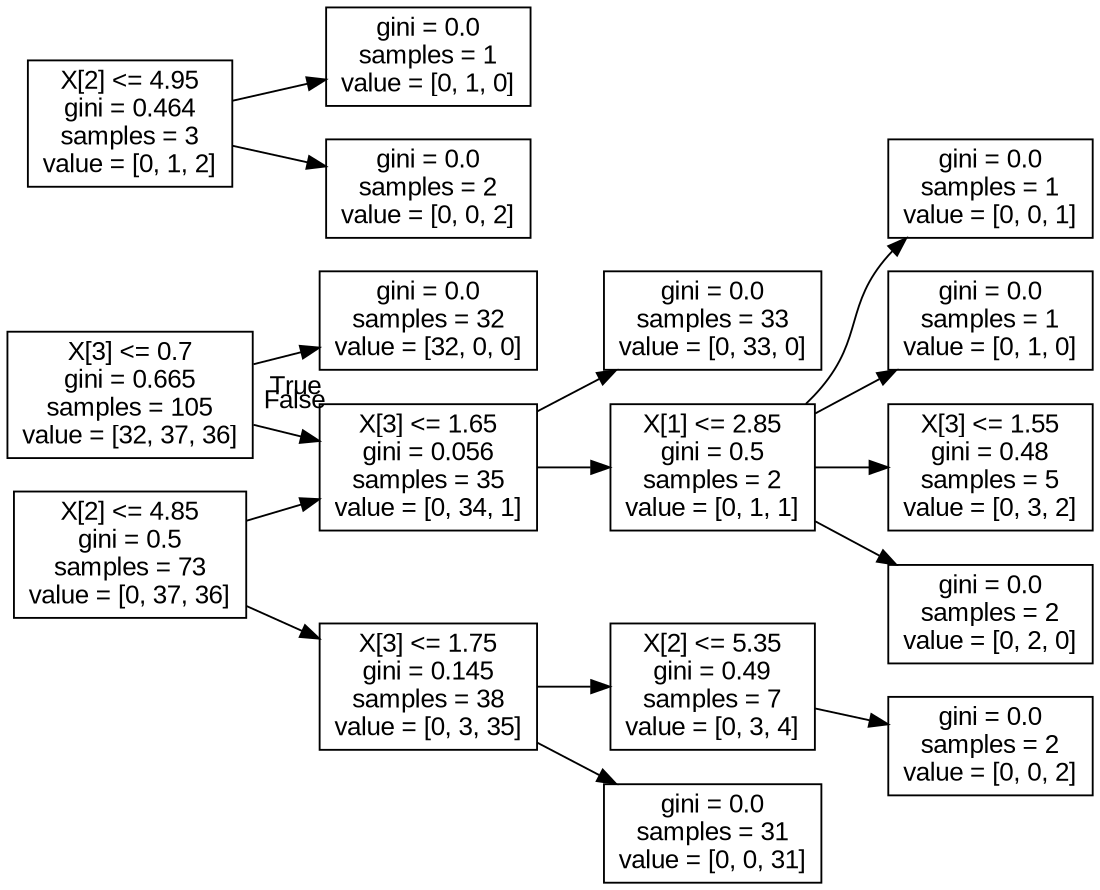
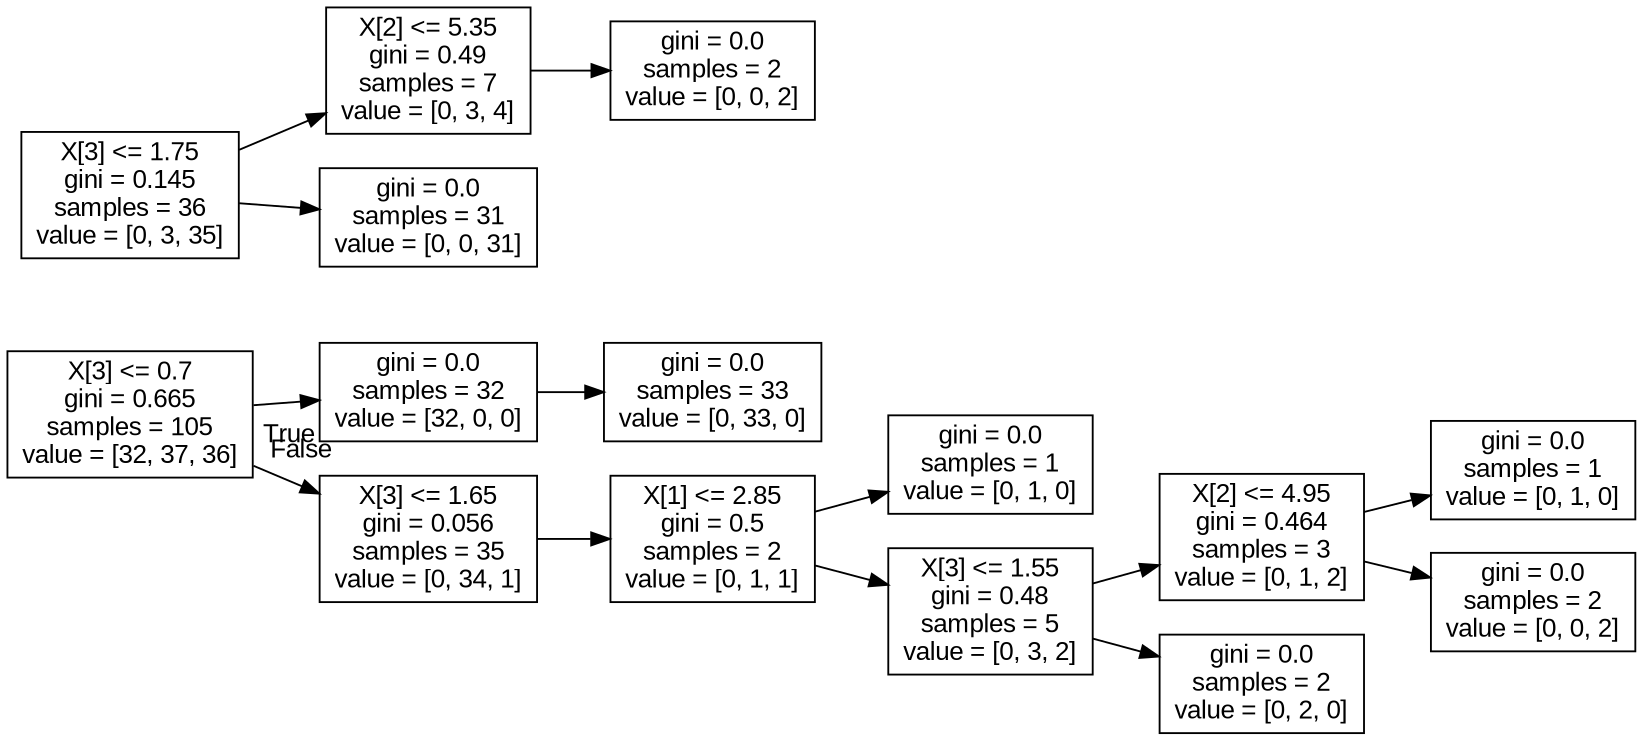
(990, 189) -> none
(568, 395) -> (561, 392)
(847, 538) -> (1117, 645)
(130, 555) -> none
none -> (1117, 577)
(428, 687) -> (130, 195)
